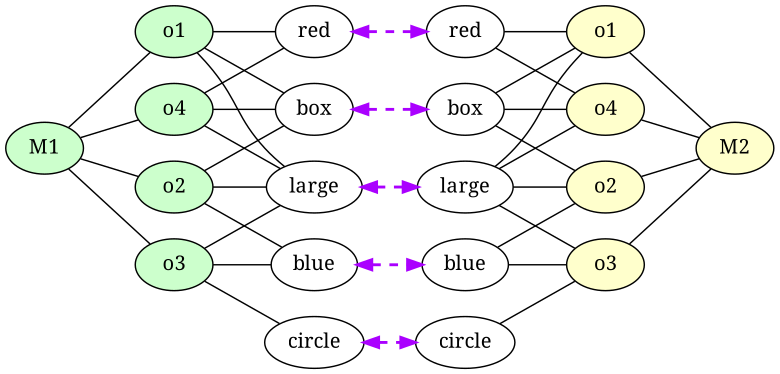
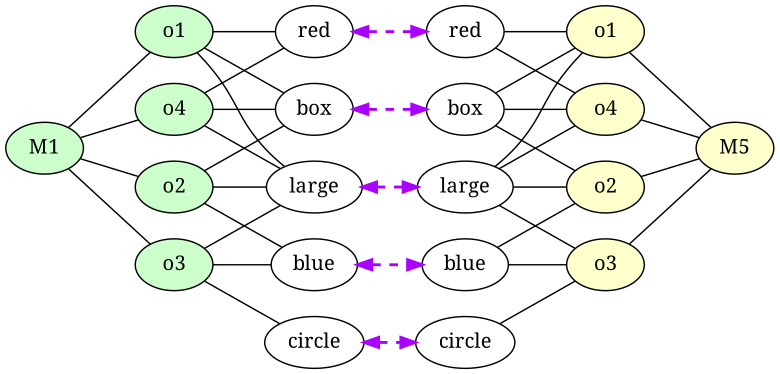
(735, 148) -> (735, 148)
